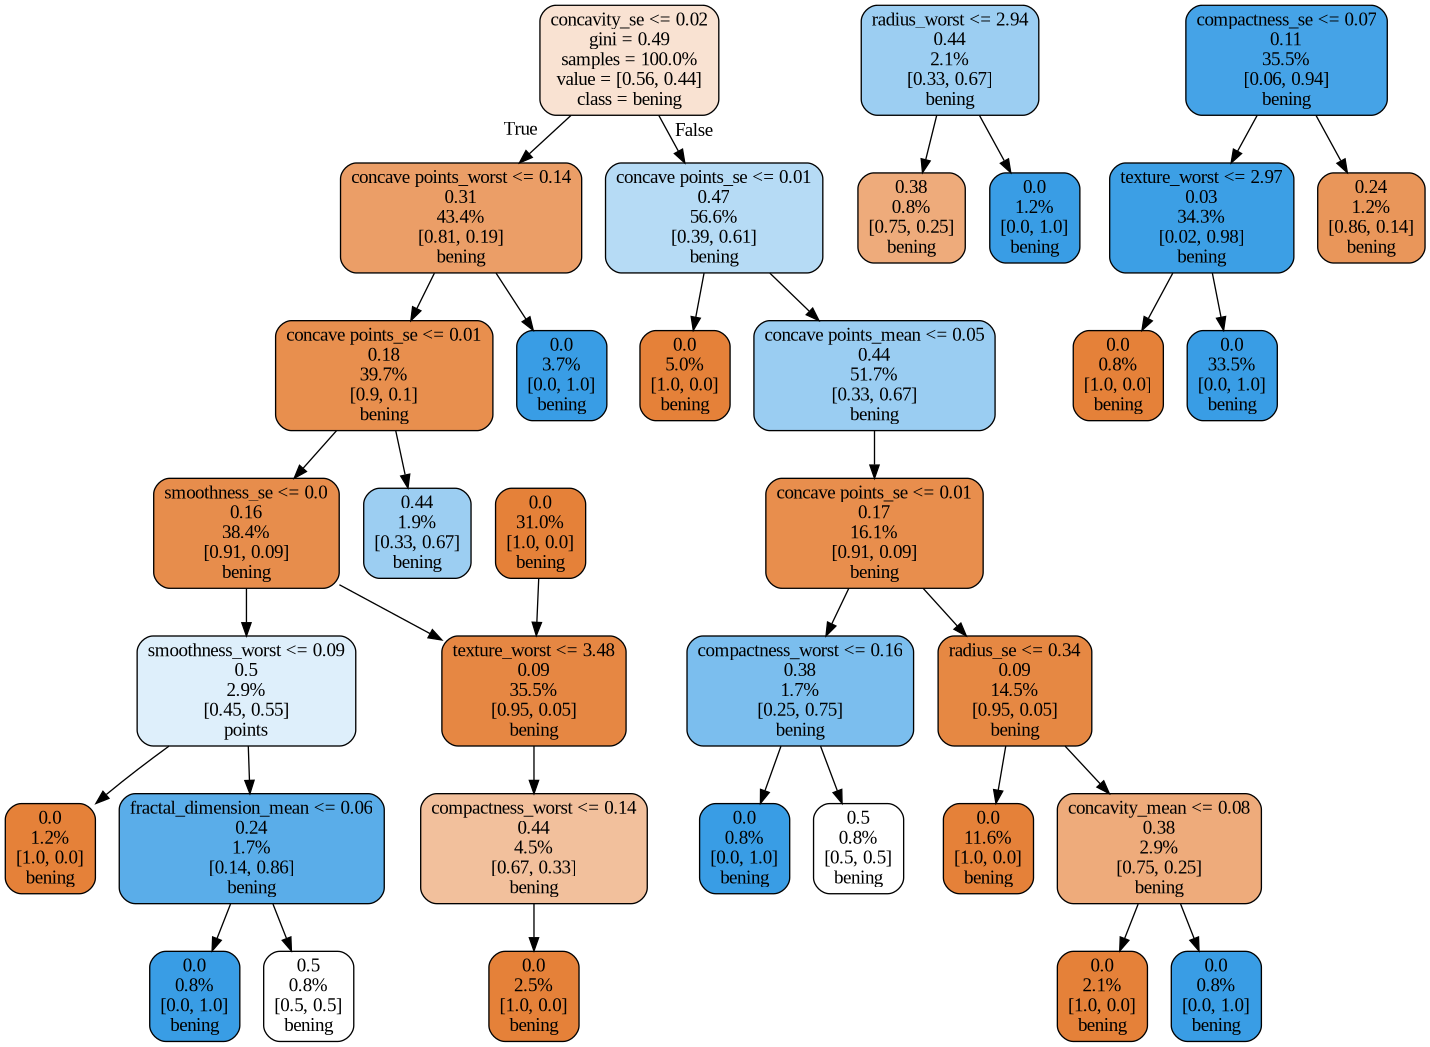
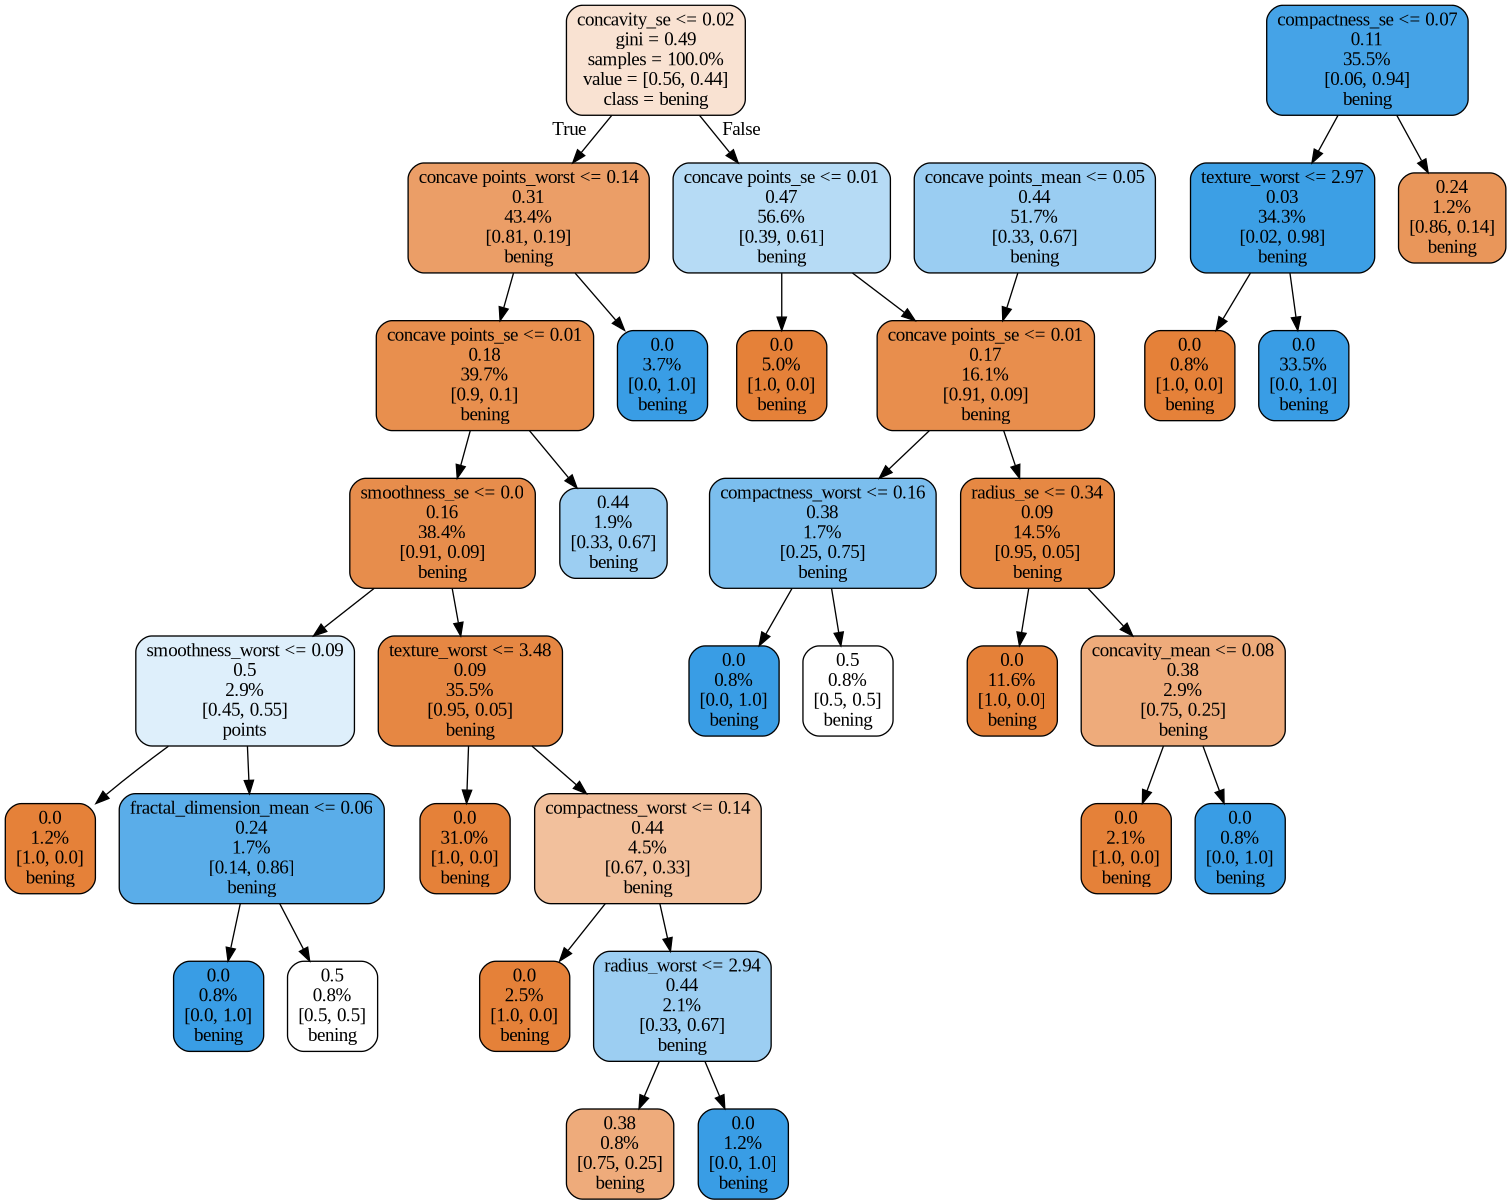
(789, 292) -> (879, 293)
(538, 600) -> (468, 768)
none -> (664, 921)
